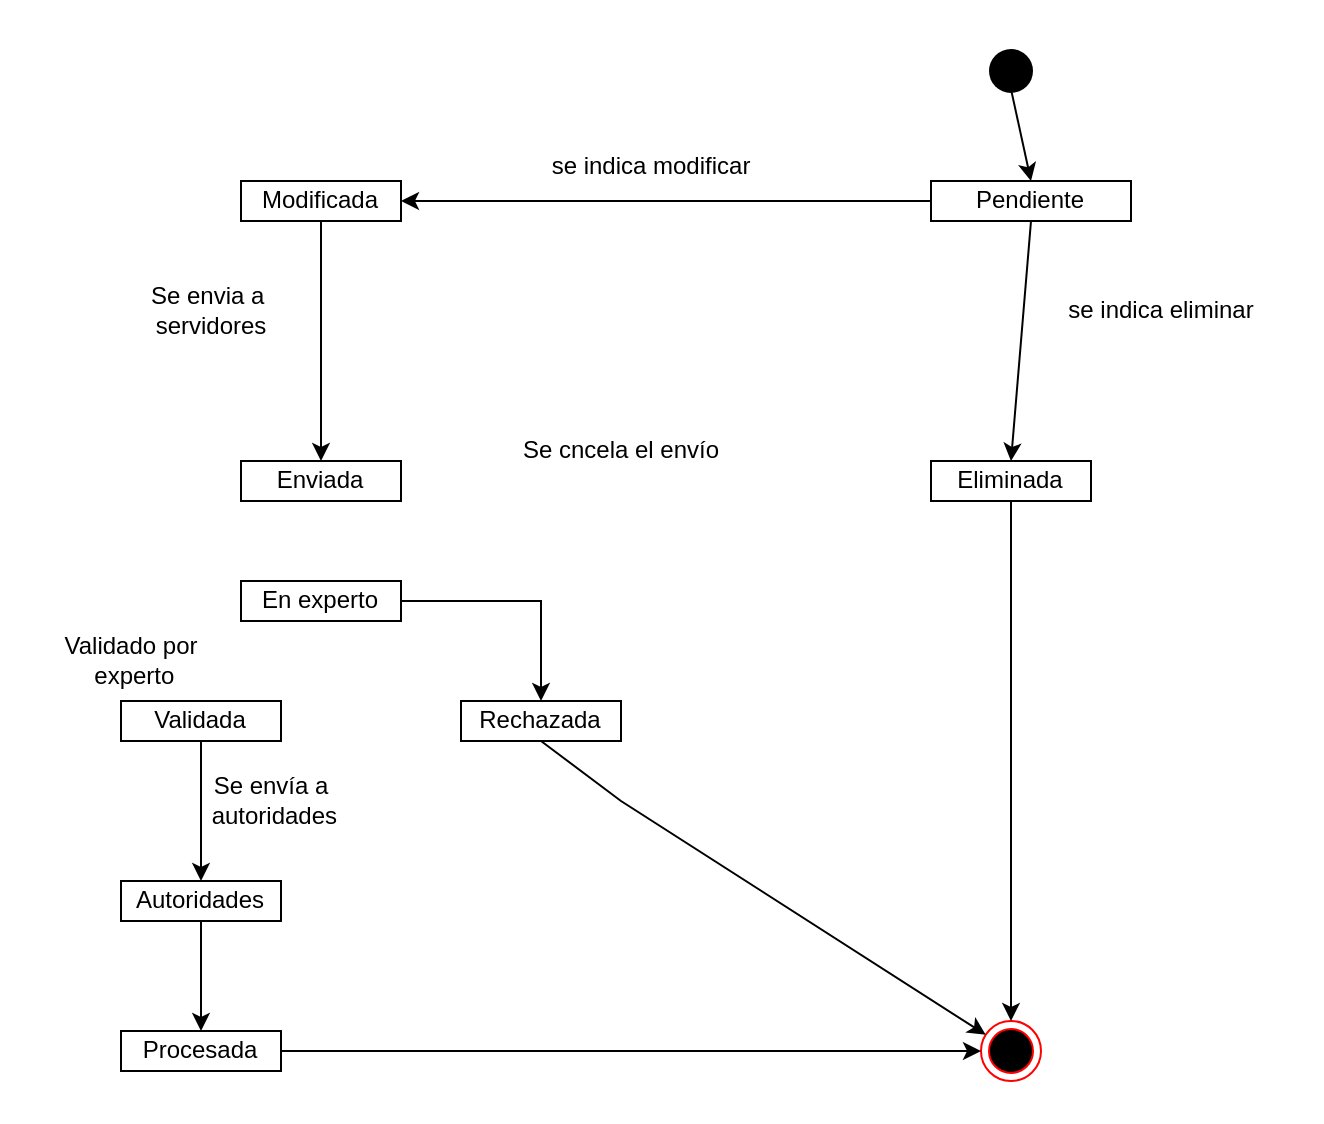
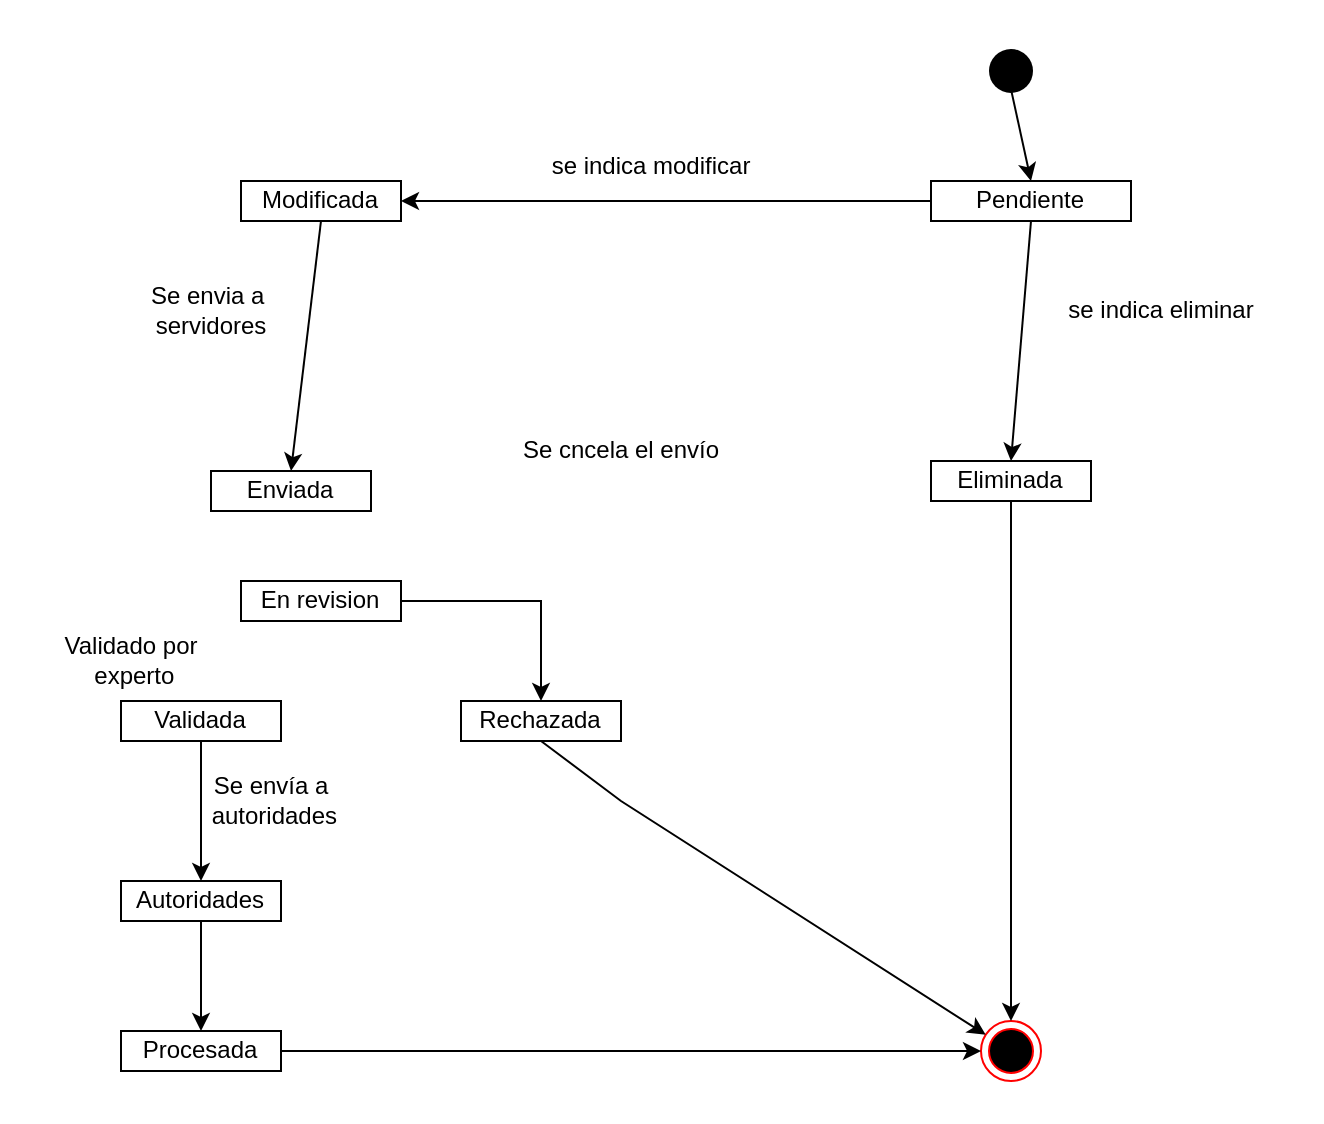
(321, 481) -> (291, 491)
(321, 601) -> (321, 601)
